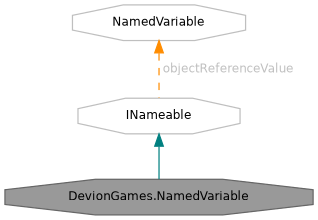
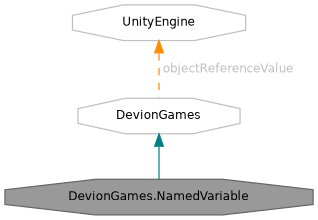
(159, 23) -> (159, 23)
(159, 116) -> (159, 116)
